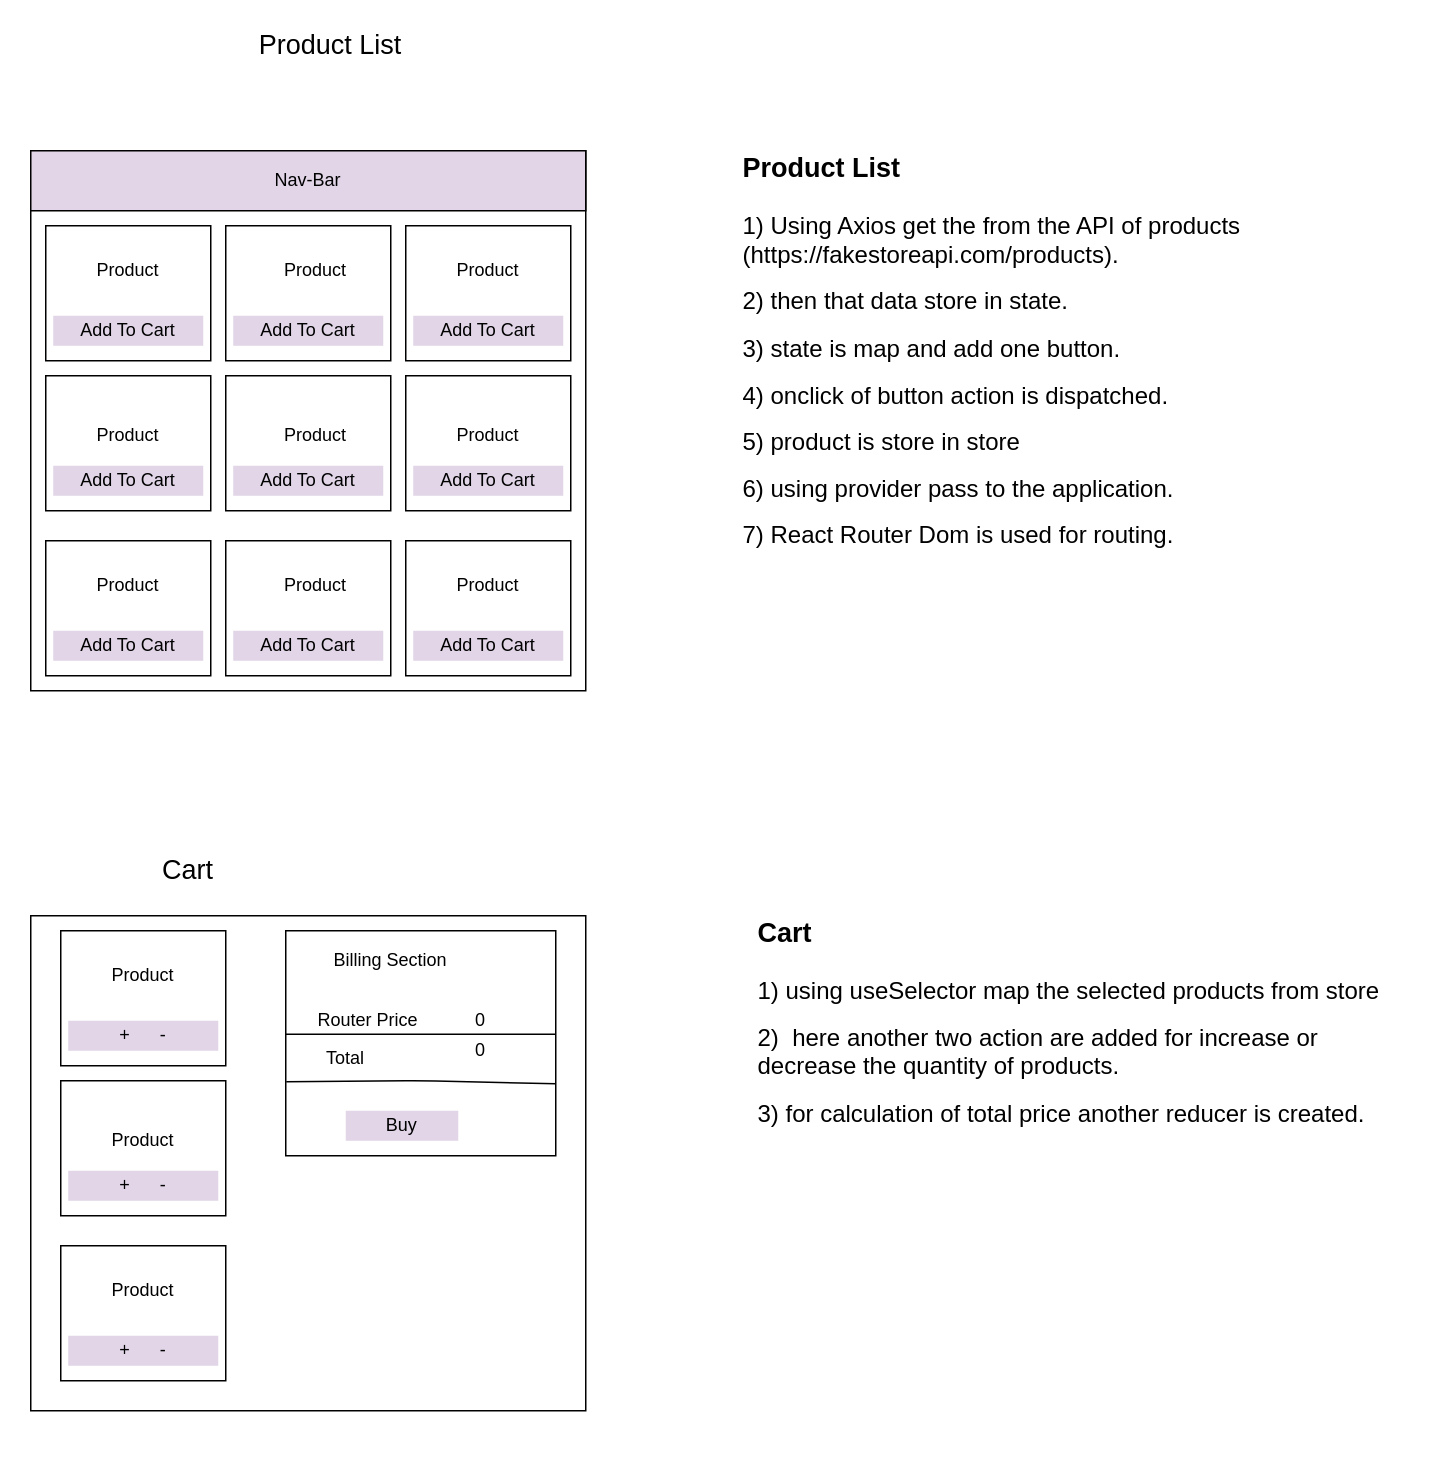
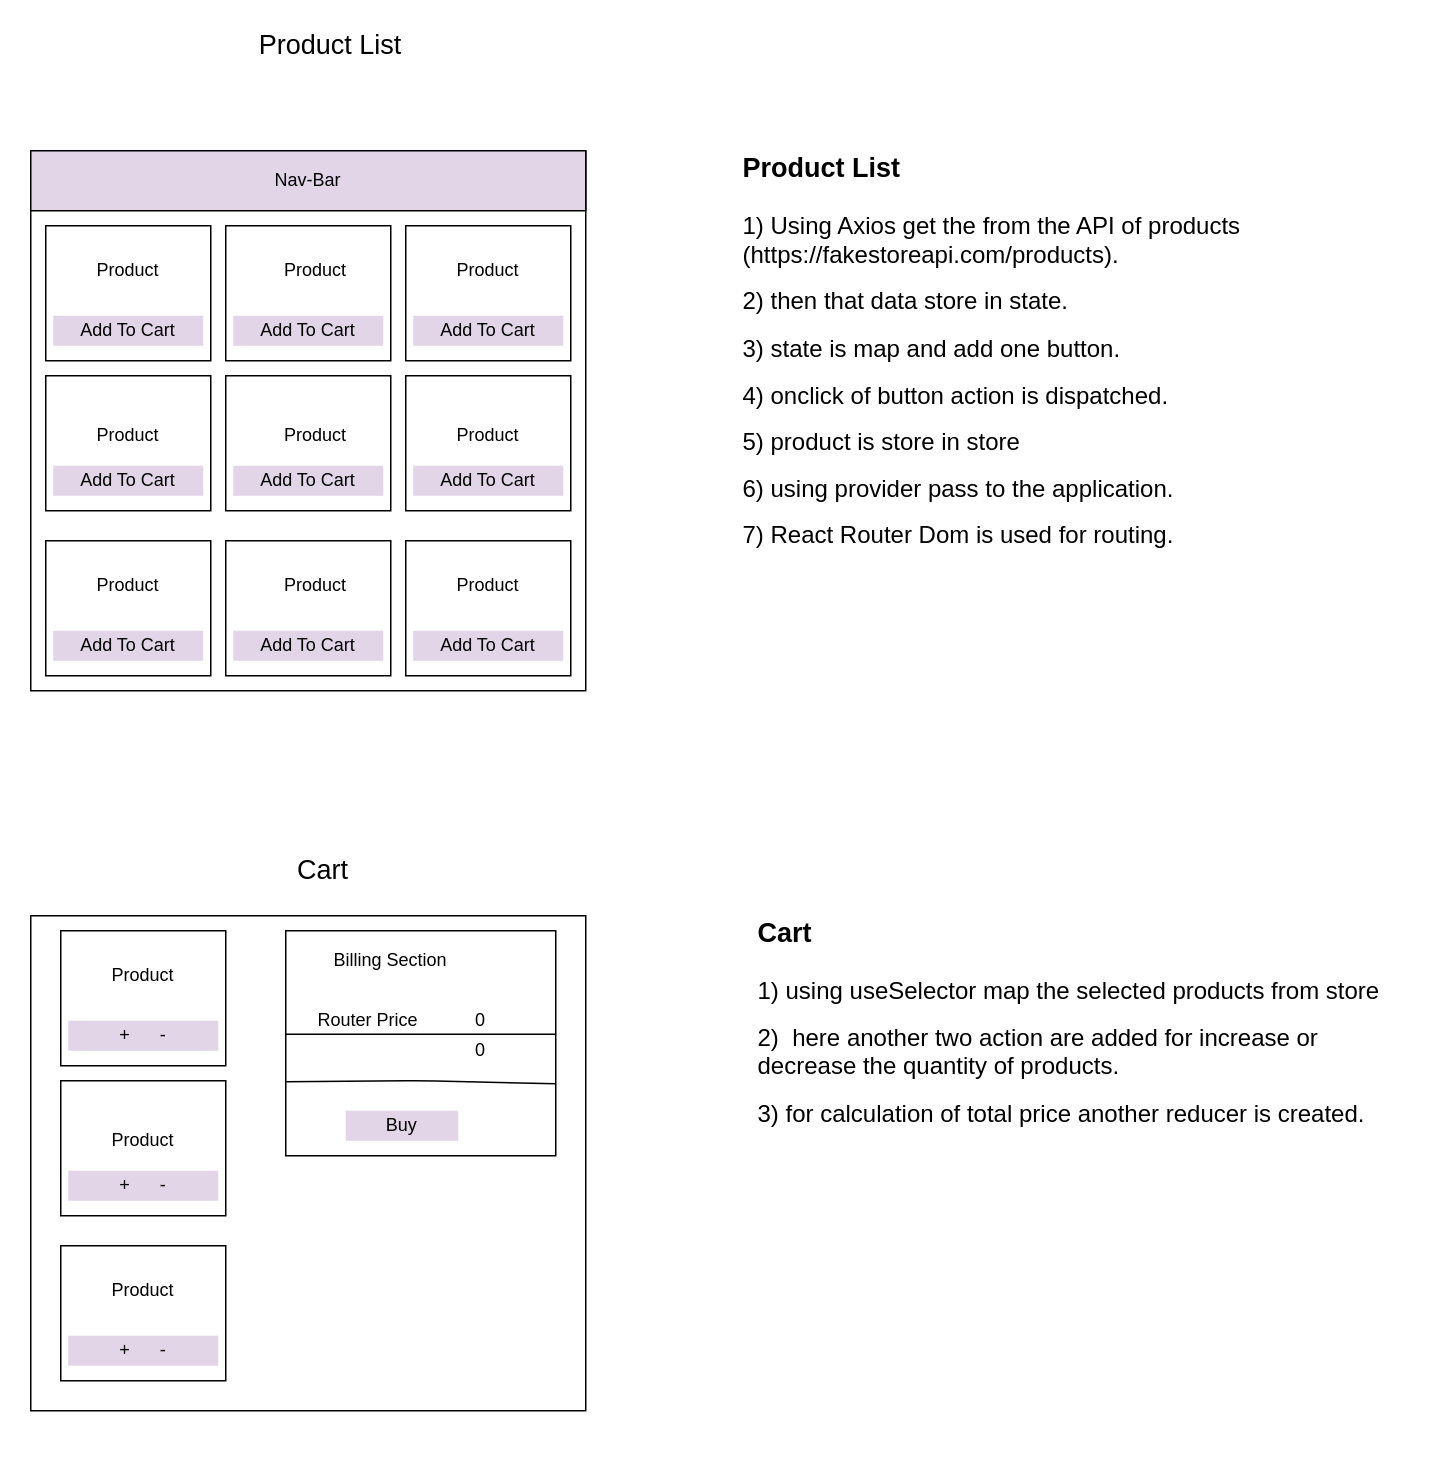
(188, 871) -> (323, 871)
(346, 1058) -> none
